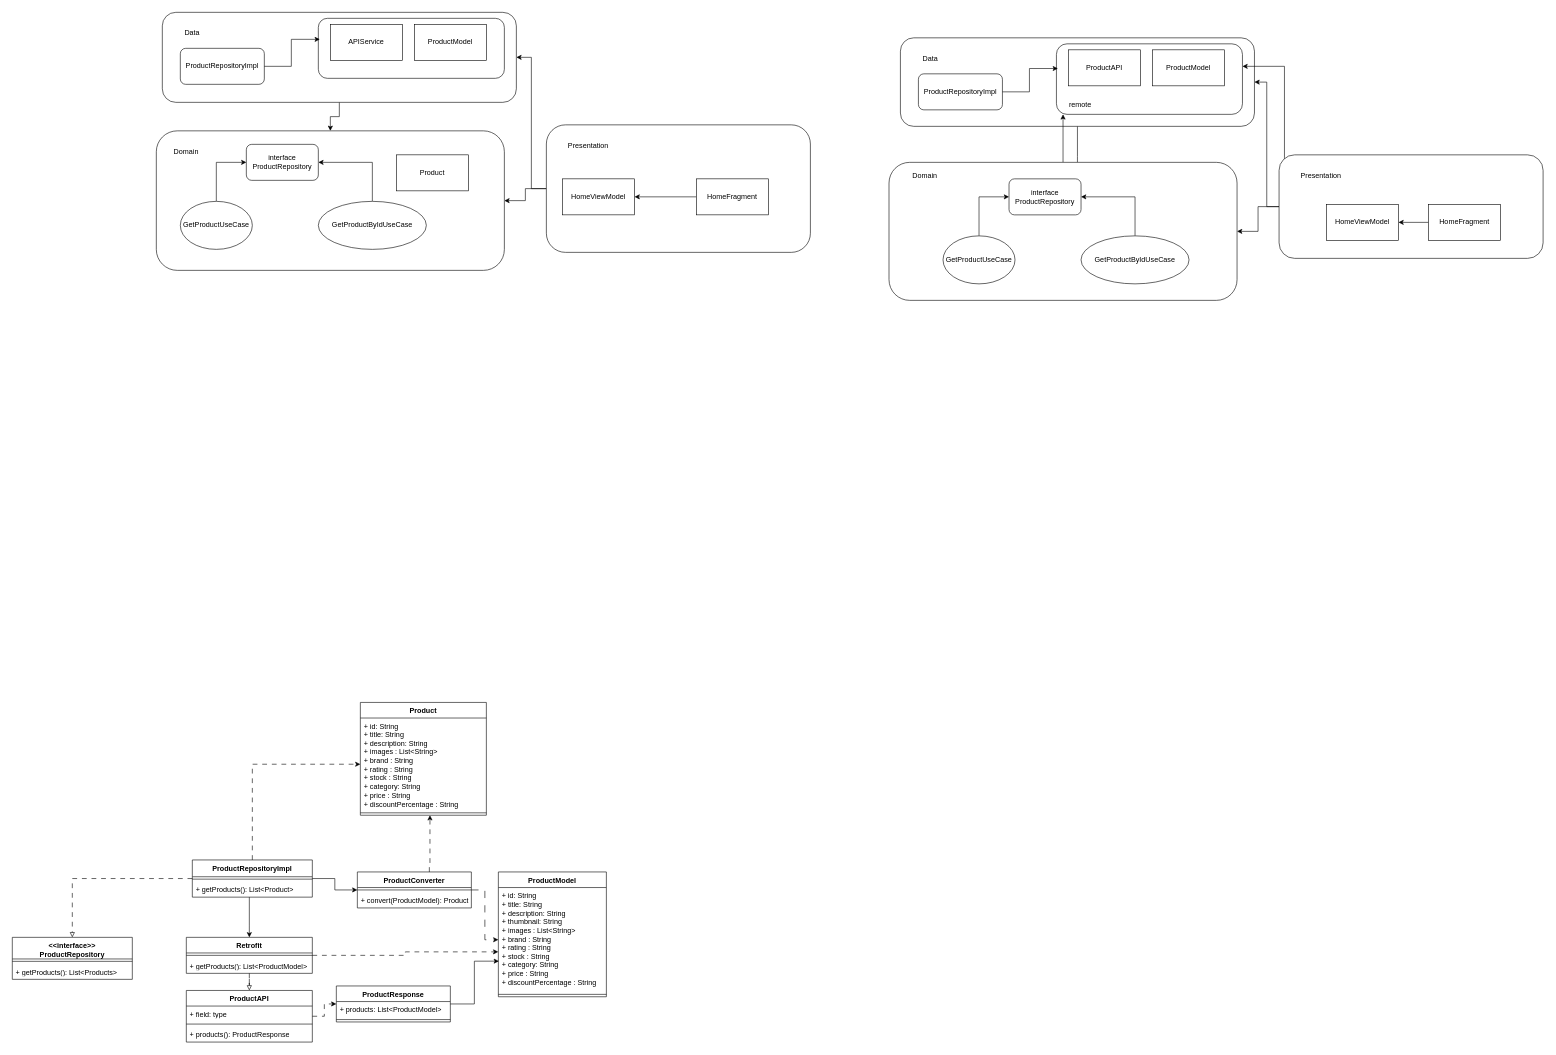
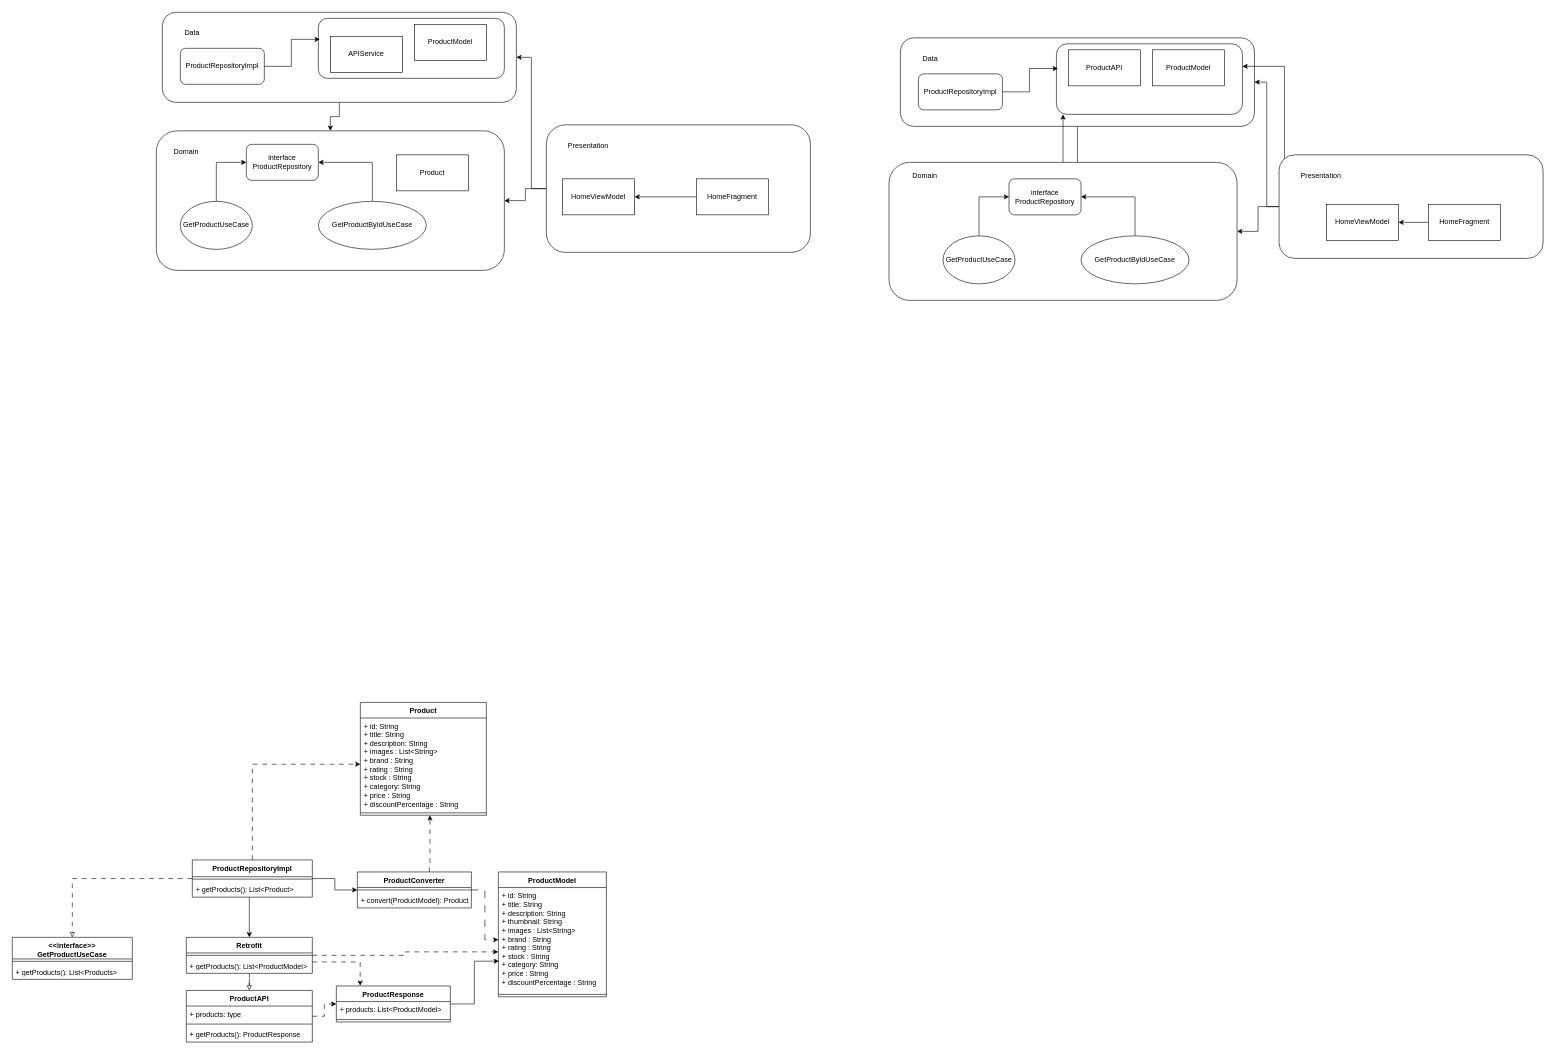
(366, 42) -> (366, 54)
(1080, 105) -> none
(72, 950) -> (72, 950)
none -> (360, 980)
(211, 1014) -> (219, 1014)
(246, 1035) -> (250, 1039)
